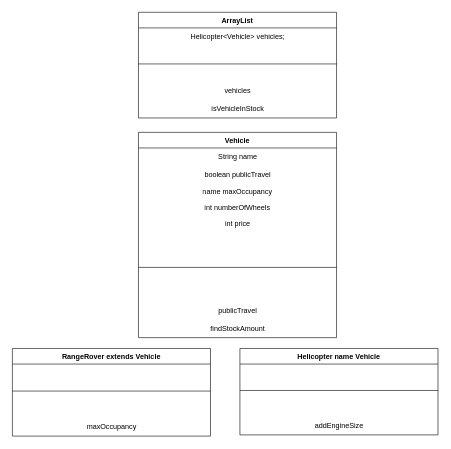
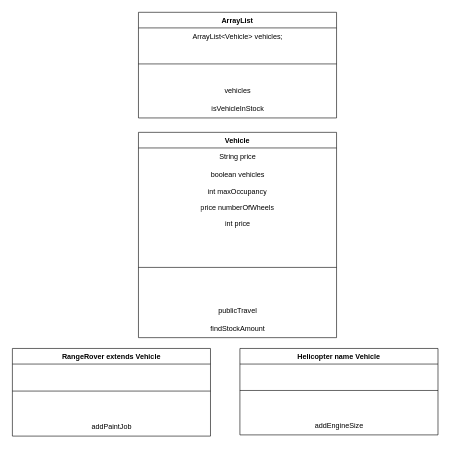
(238, 37) -> (238, 37)
(238, 157) -> (238, 157)
(238, 175) -> (238, 175)
(237, 192) -> (237, 192)
(237, 208) -> (237, 208)
(112, 427) -> (112, 427)
